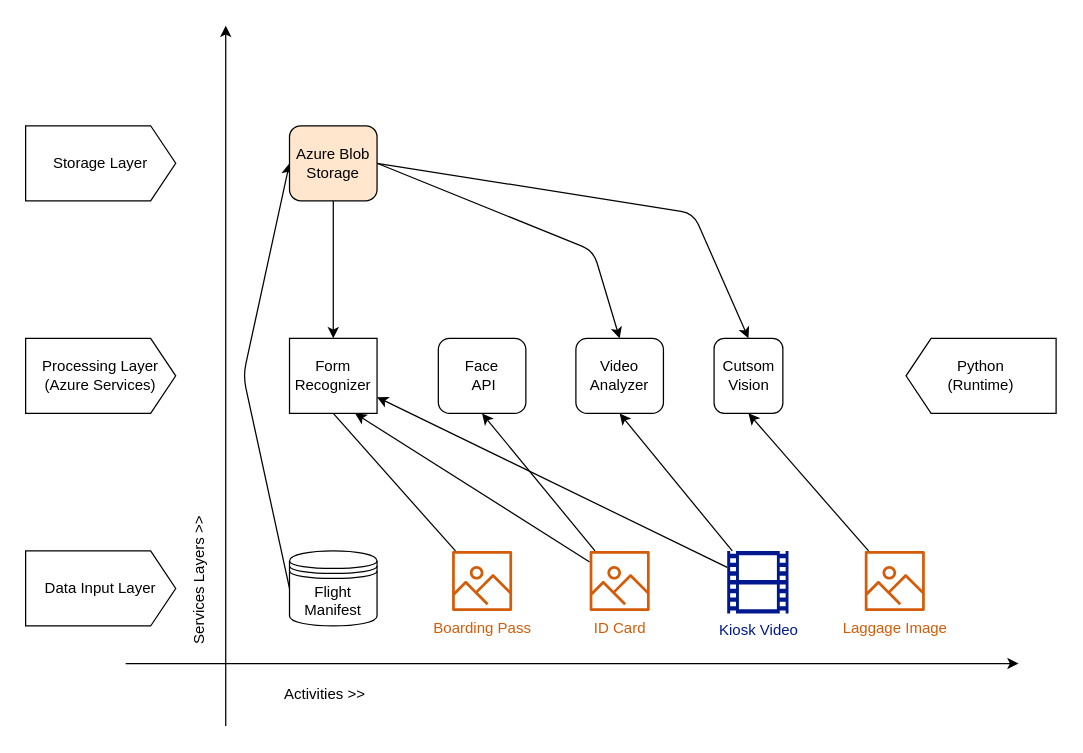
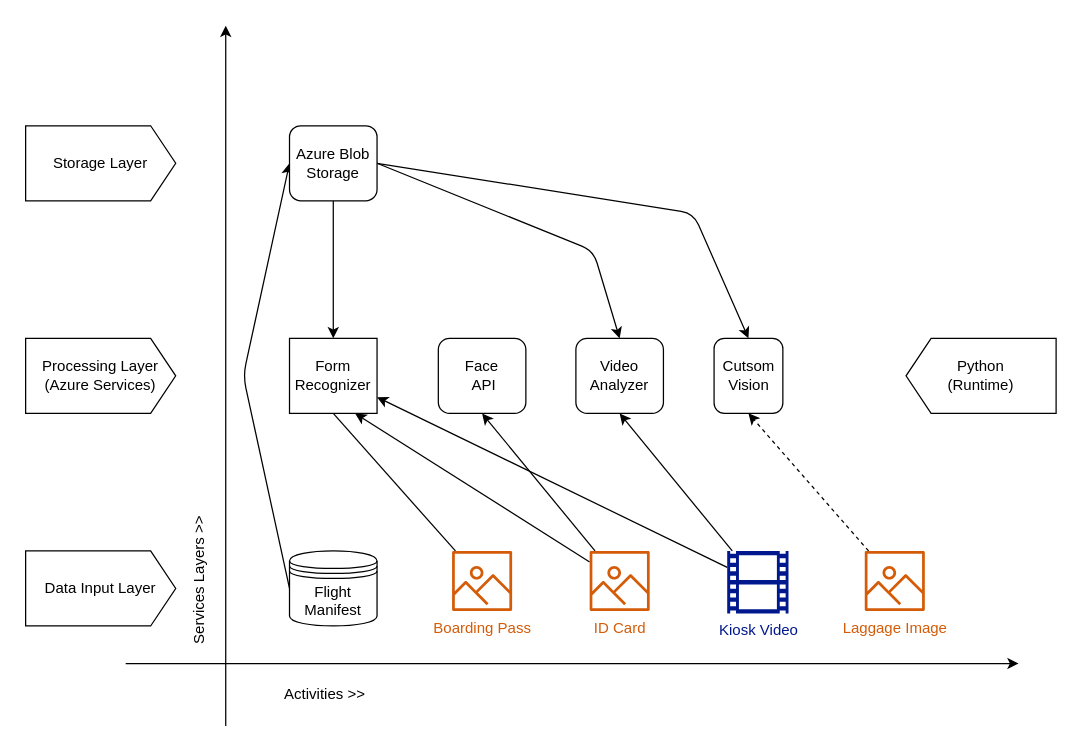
(333, 163) -> (333, 163)
(810, 484) -> (810, 484)
